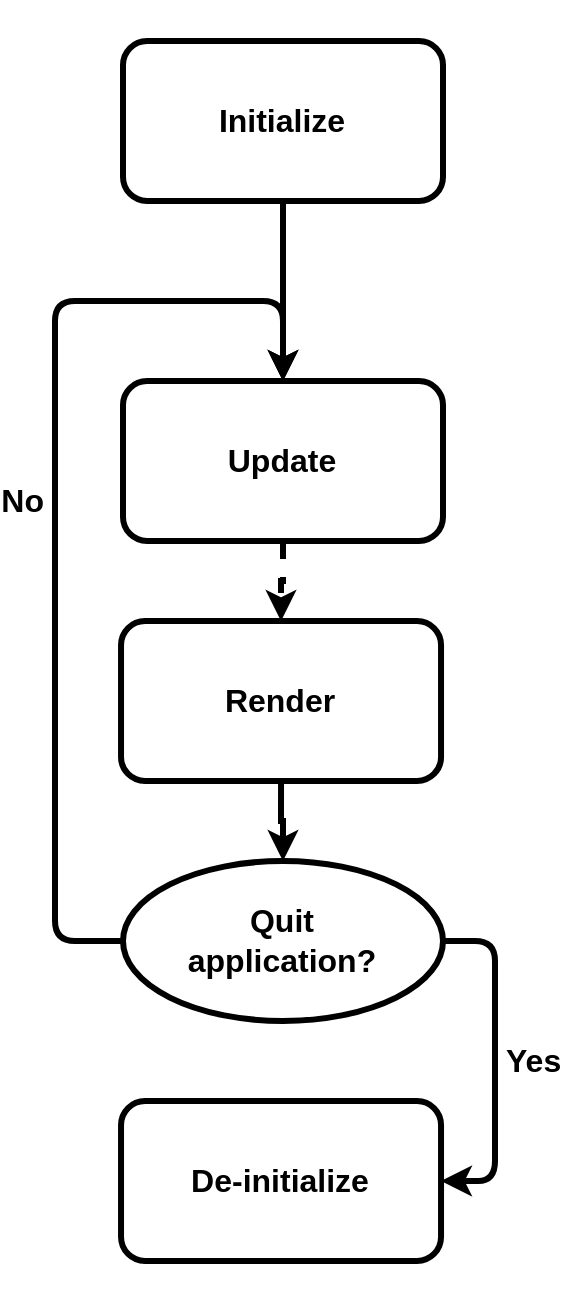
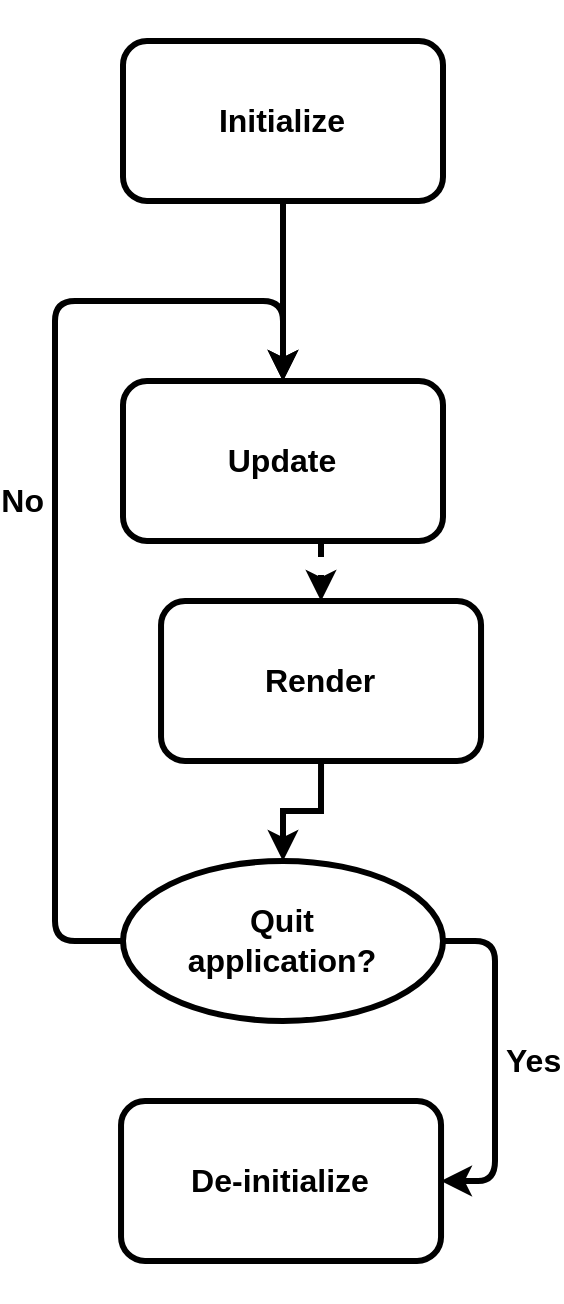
(281, 701) -> (321, 681)
